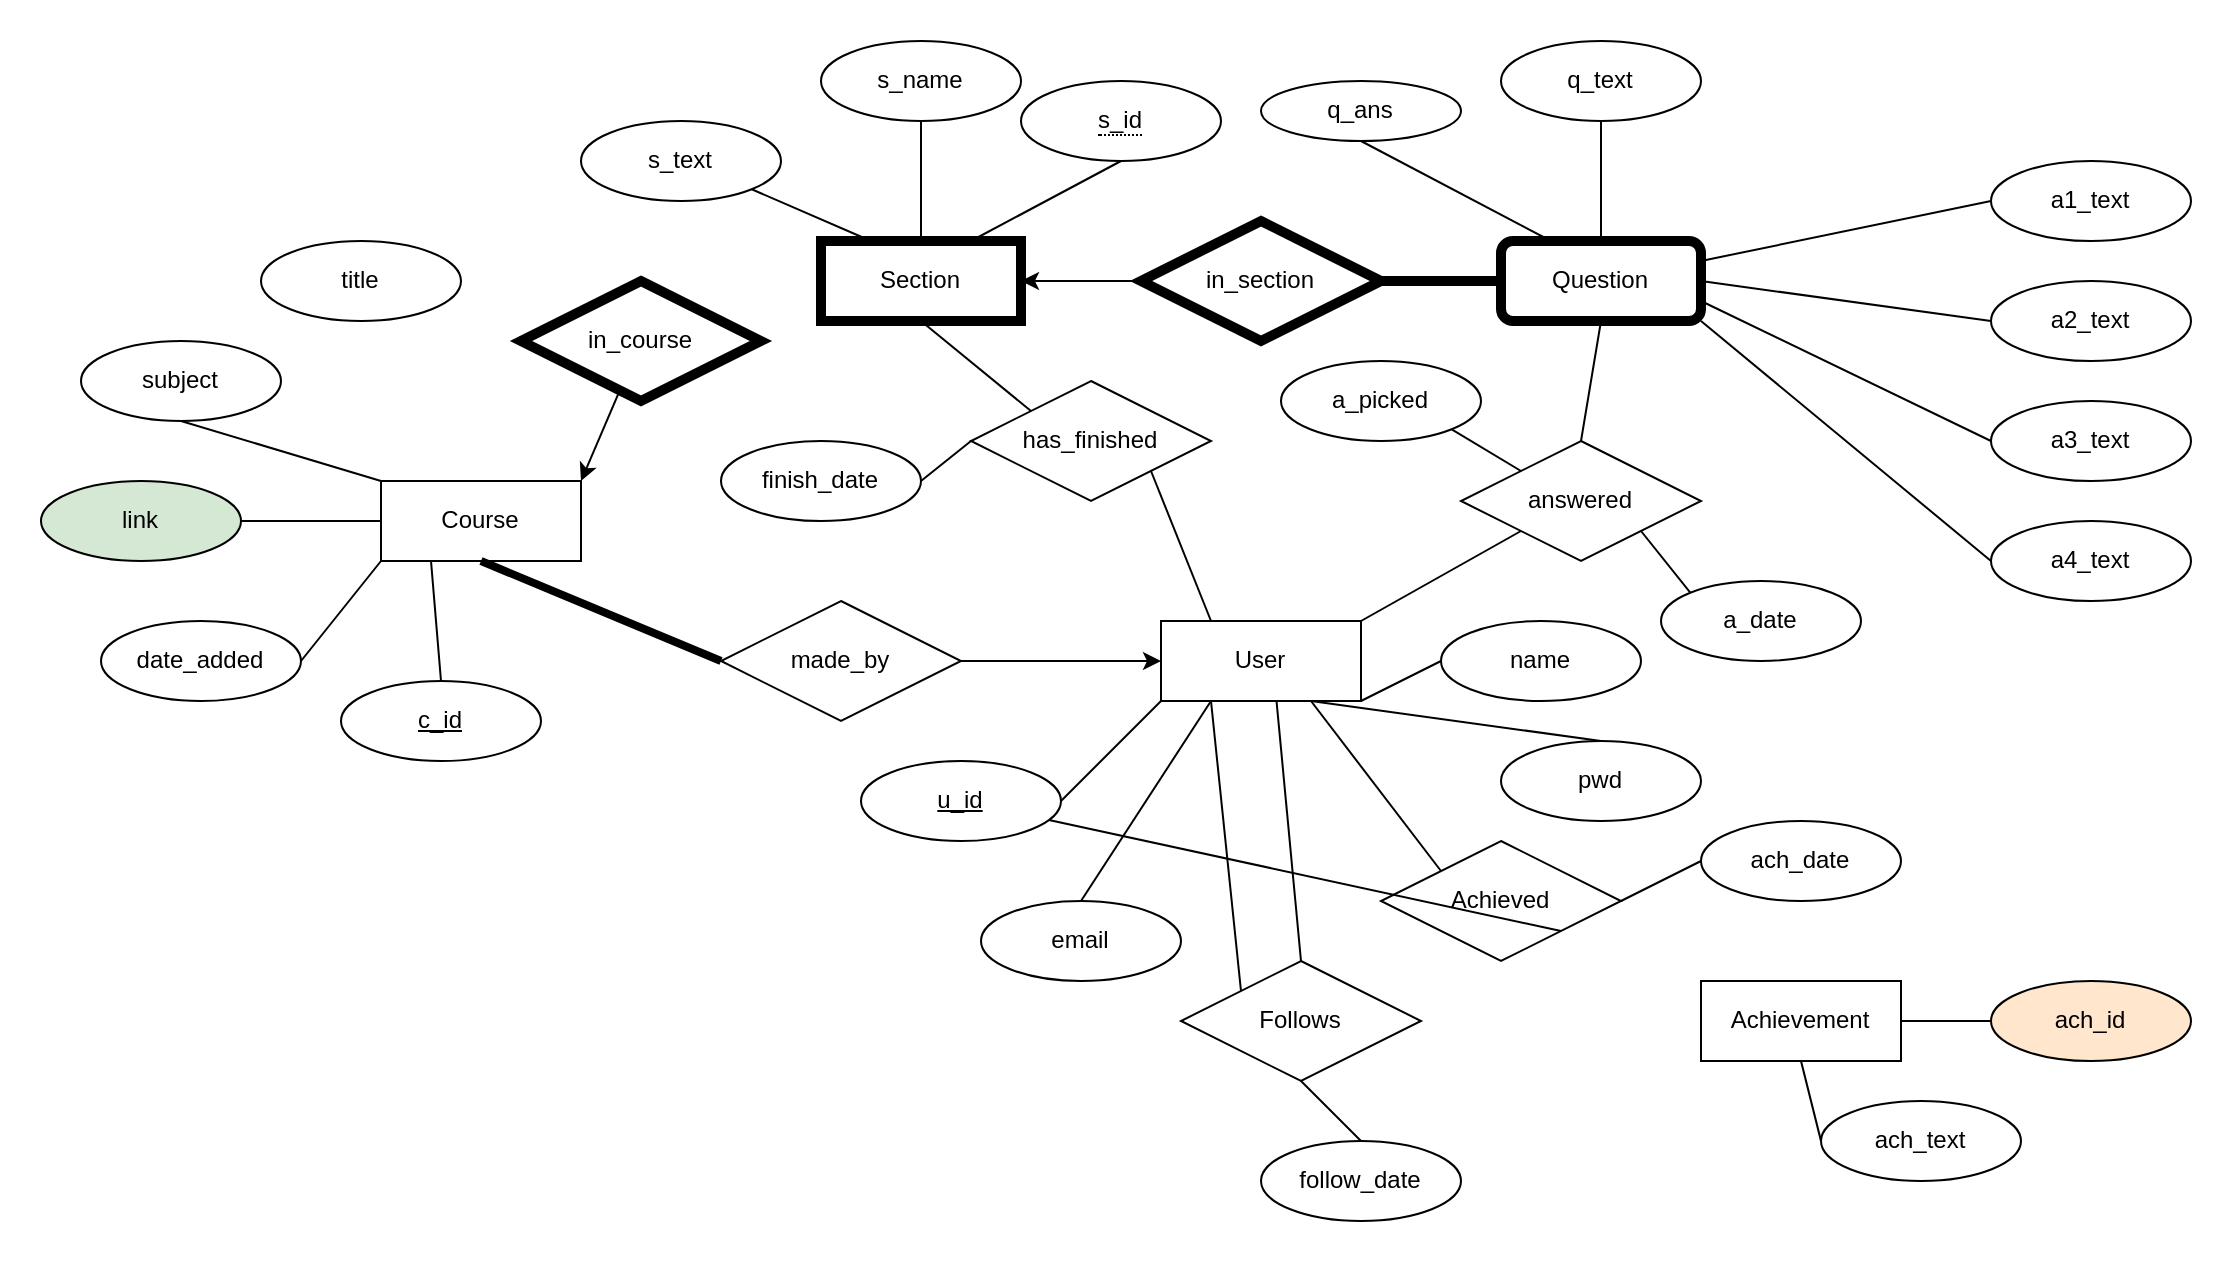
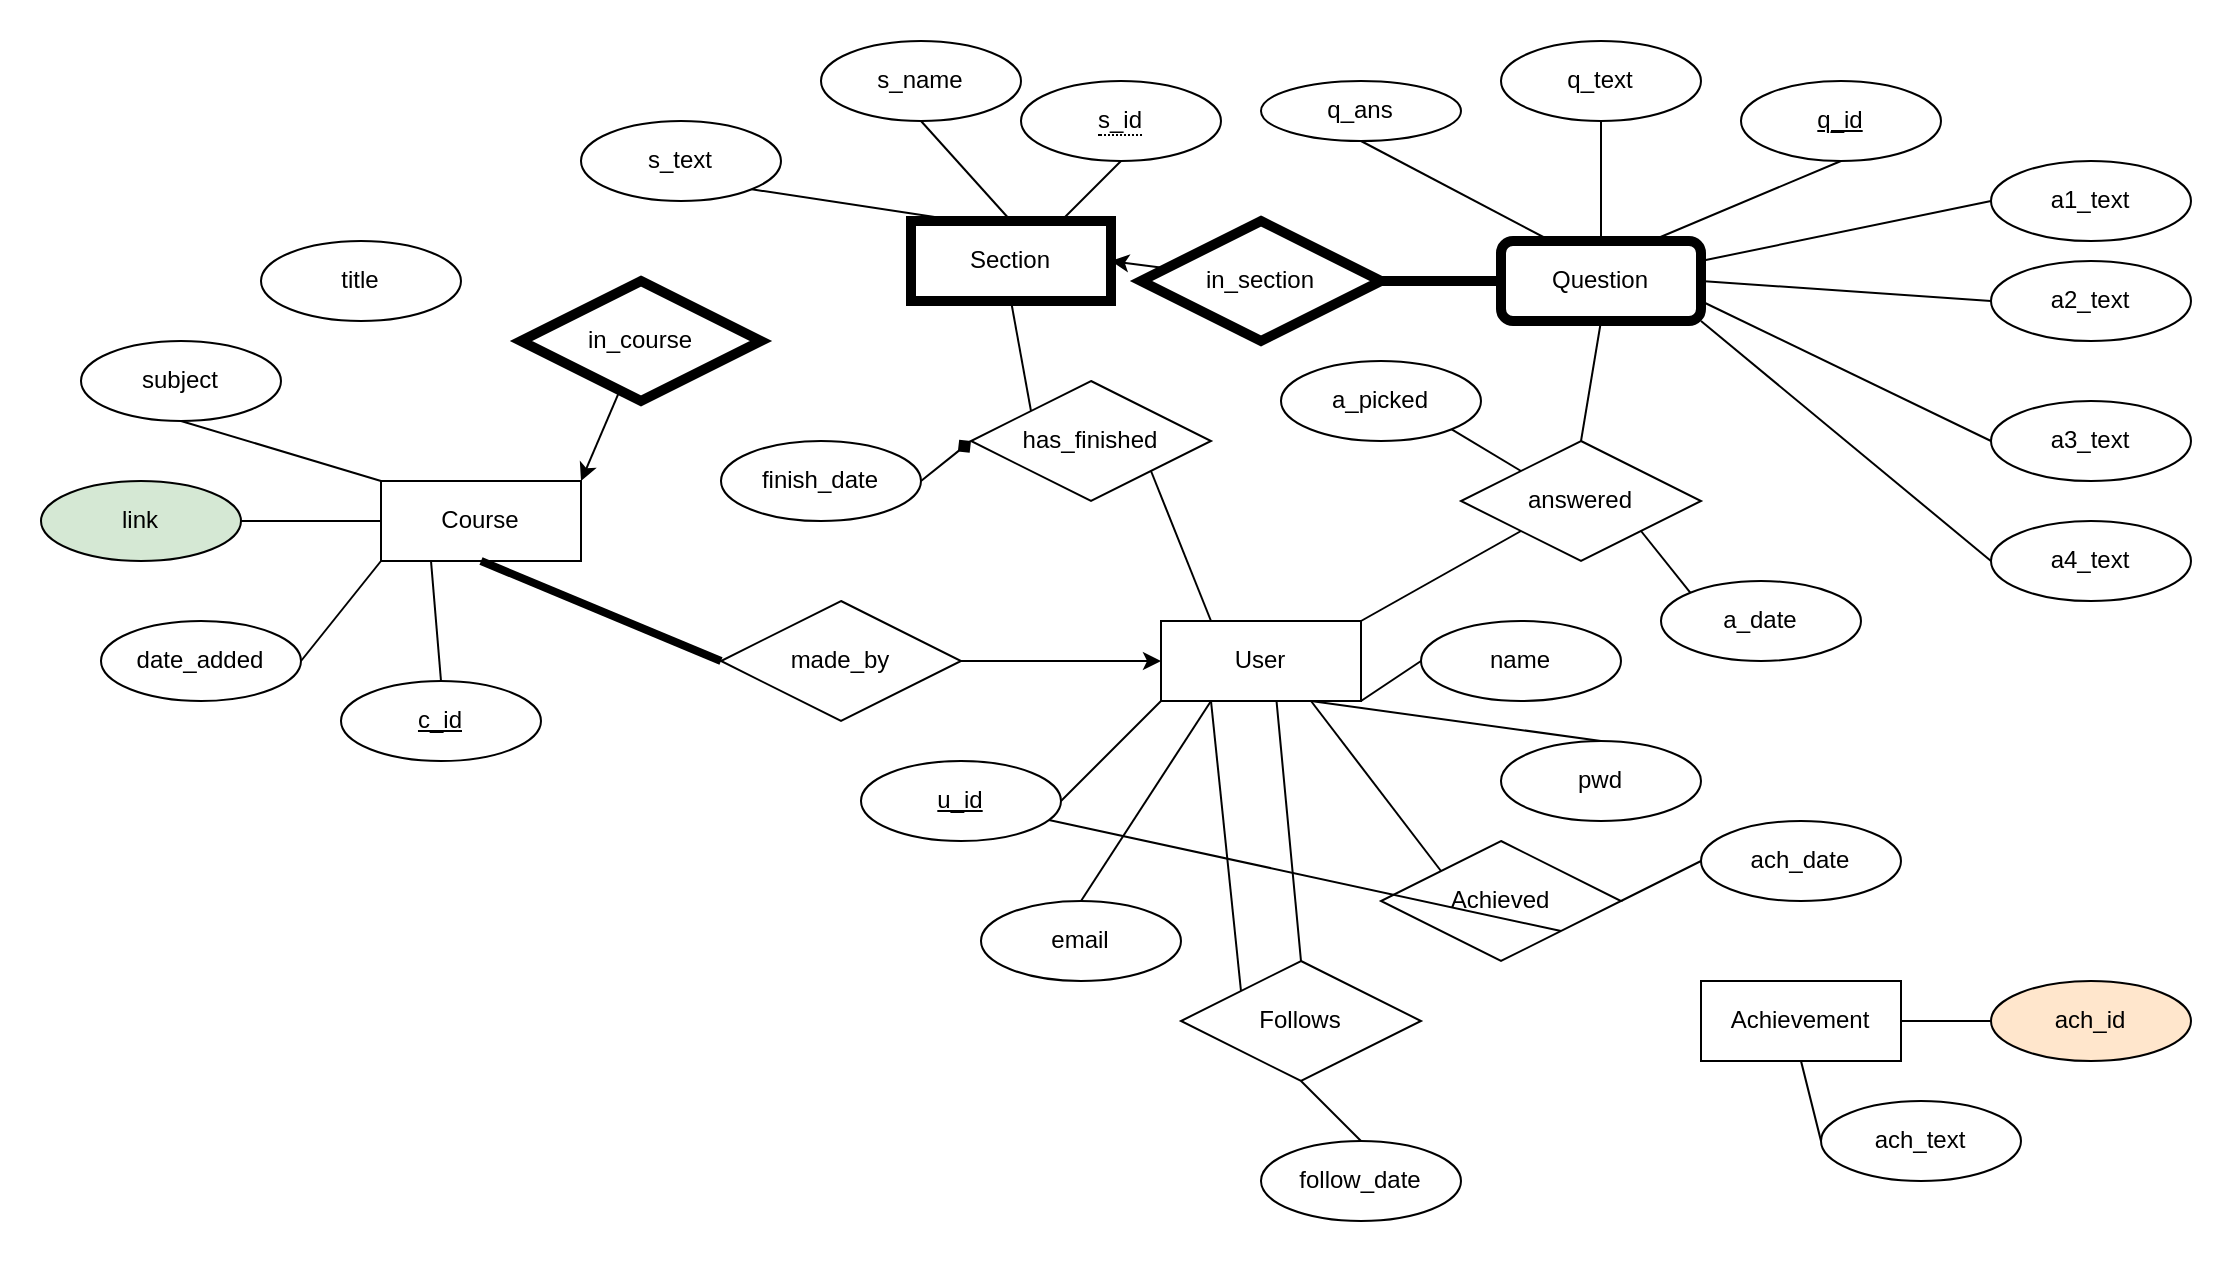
none -> (1841, 121)
none -> (1751, 199)
(921, 281) -> (1011, 261)
(2091, 321) -> (2091, 301)
(964, 447) -> (958, 451)
(1541, 661) -> (1521, 661)
